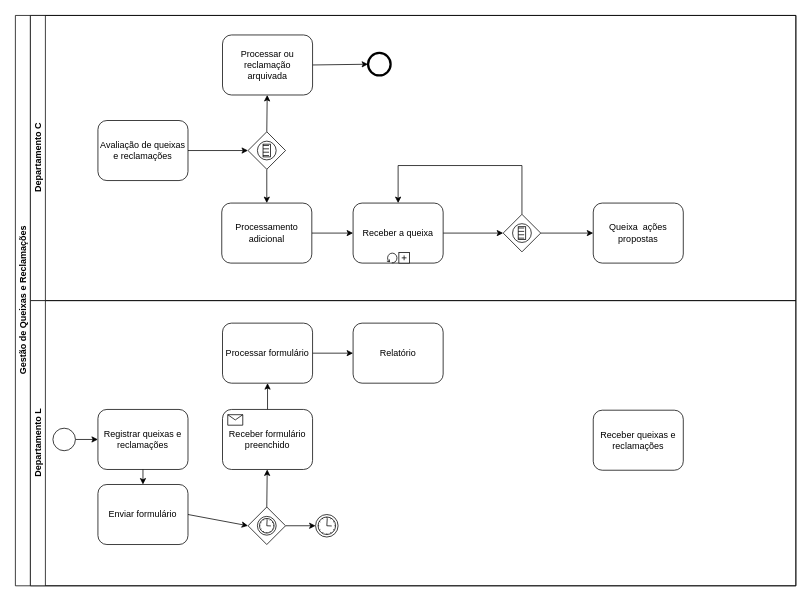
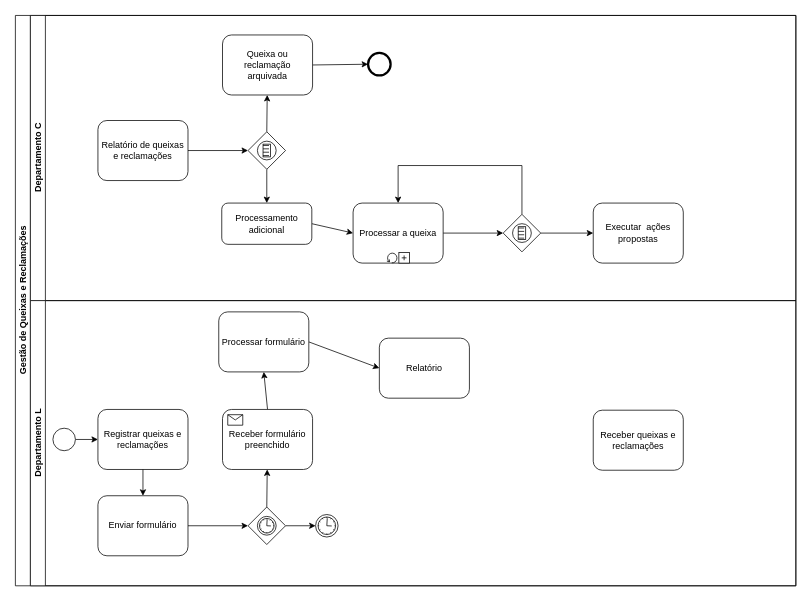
(267, 65) -> (267, 65)
(143, 150) -> (143, 150)
(267, 233) -> (267, 224)
(398, 233) -> (398, 233)
(638, 233) -> (638, 233)
(267, 353) -> (264, 342)
(398, 353) -> (424, 368)
(143, 514) -> (143, 525)
